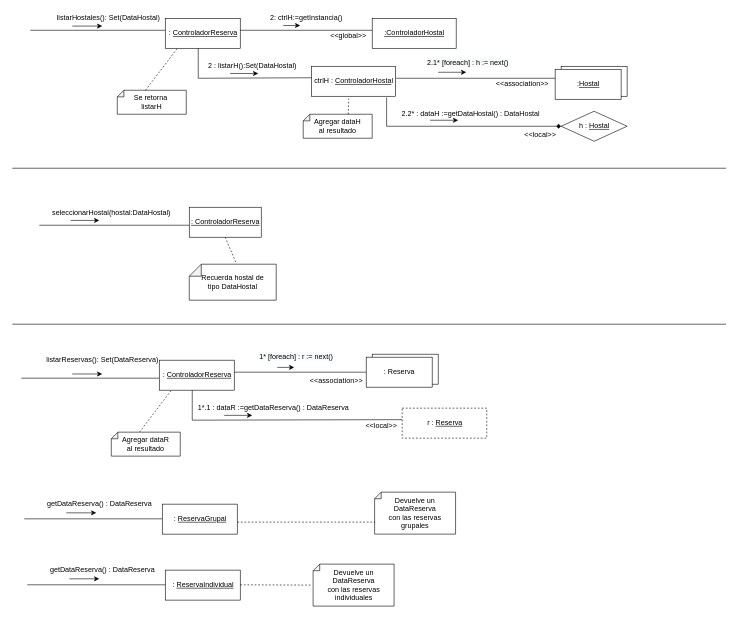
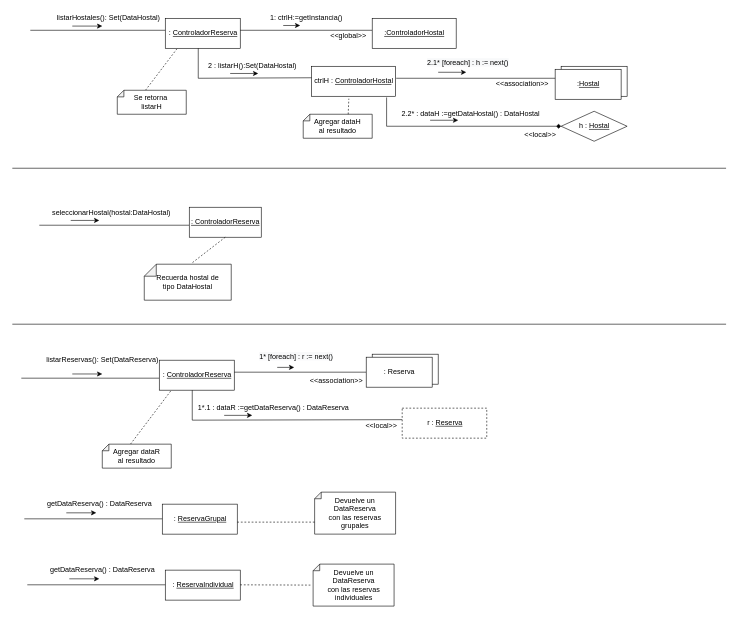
(307, 18) -> (307, 18)
(233, 282) -> (188, 282)
(146, 444) -> (137, 456)
(415, 513) -> (355, 513)
